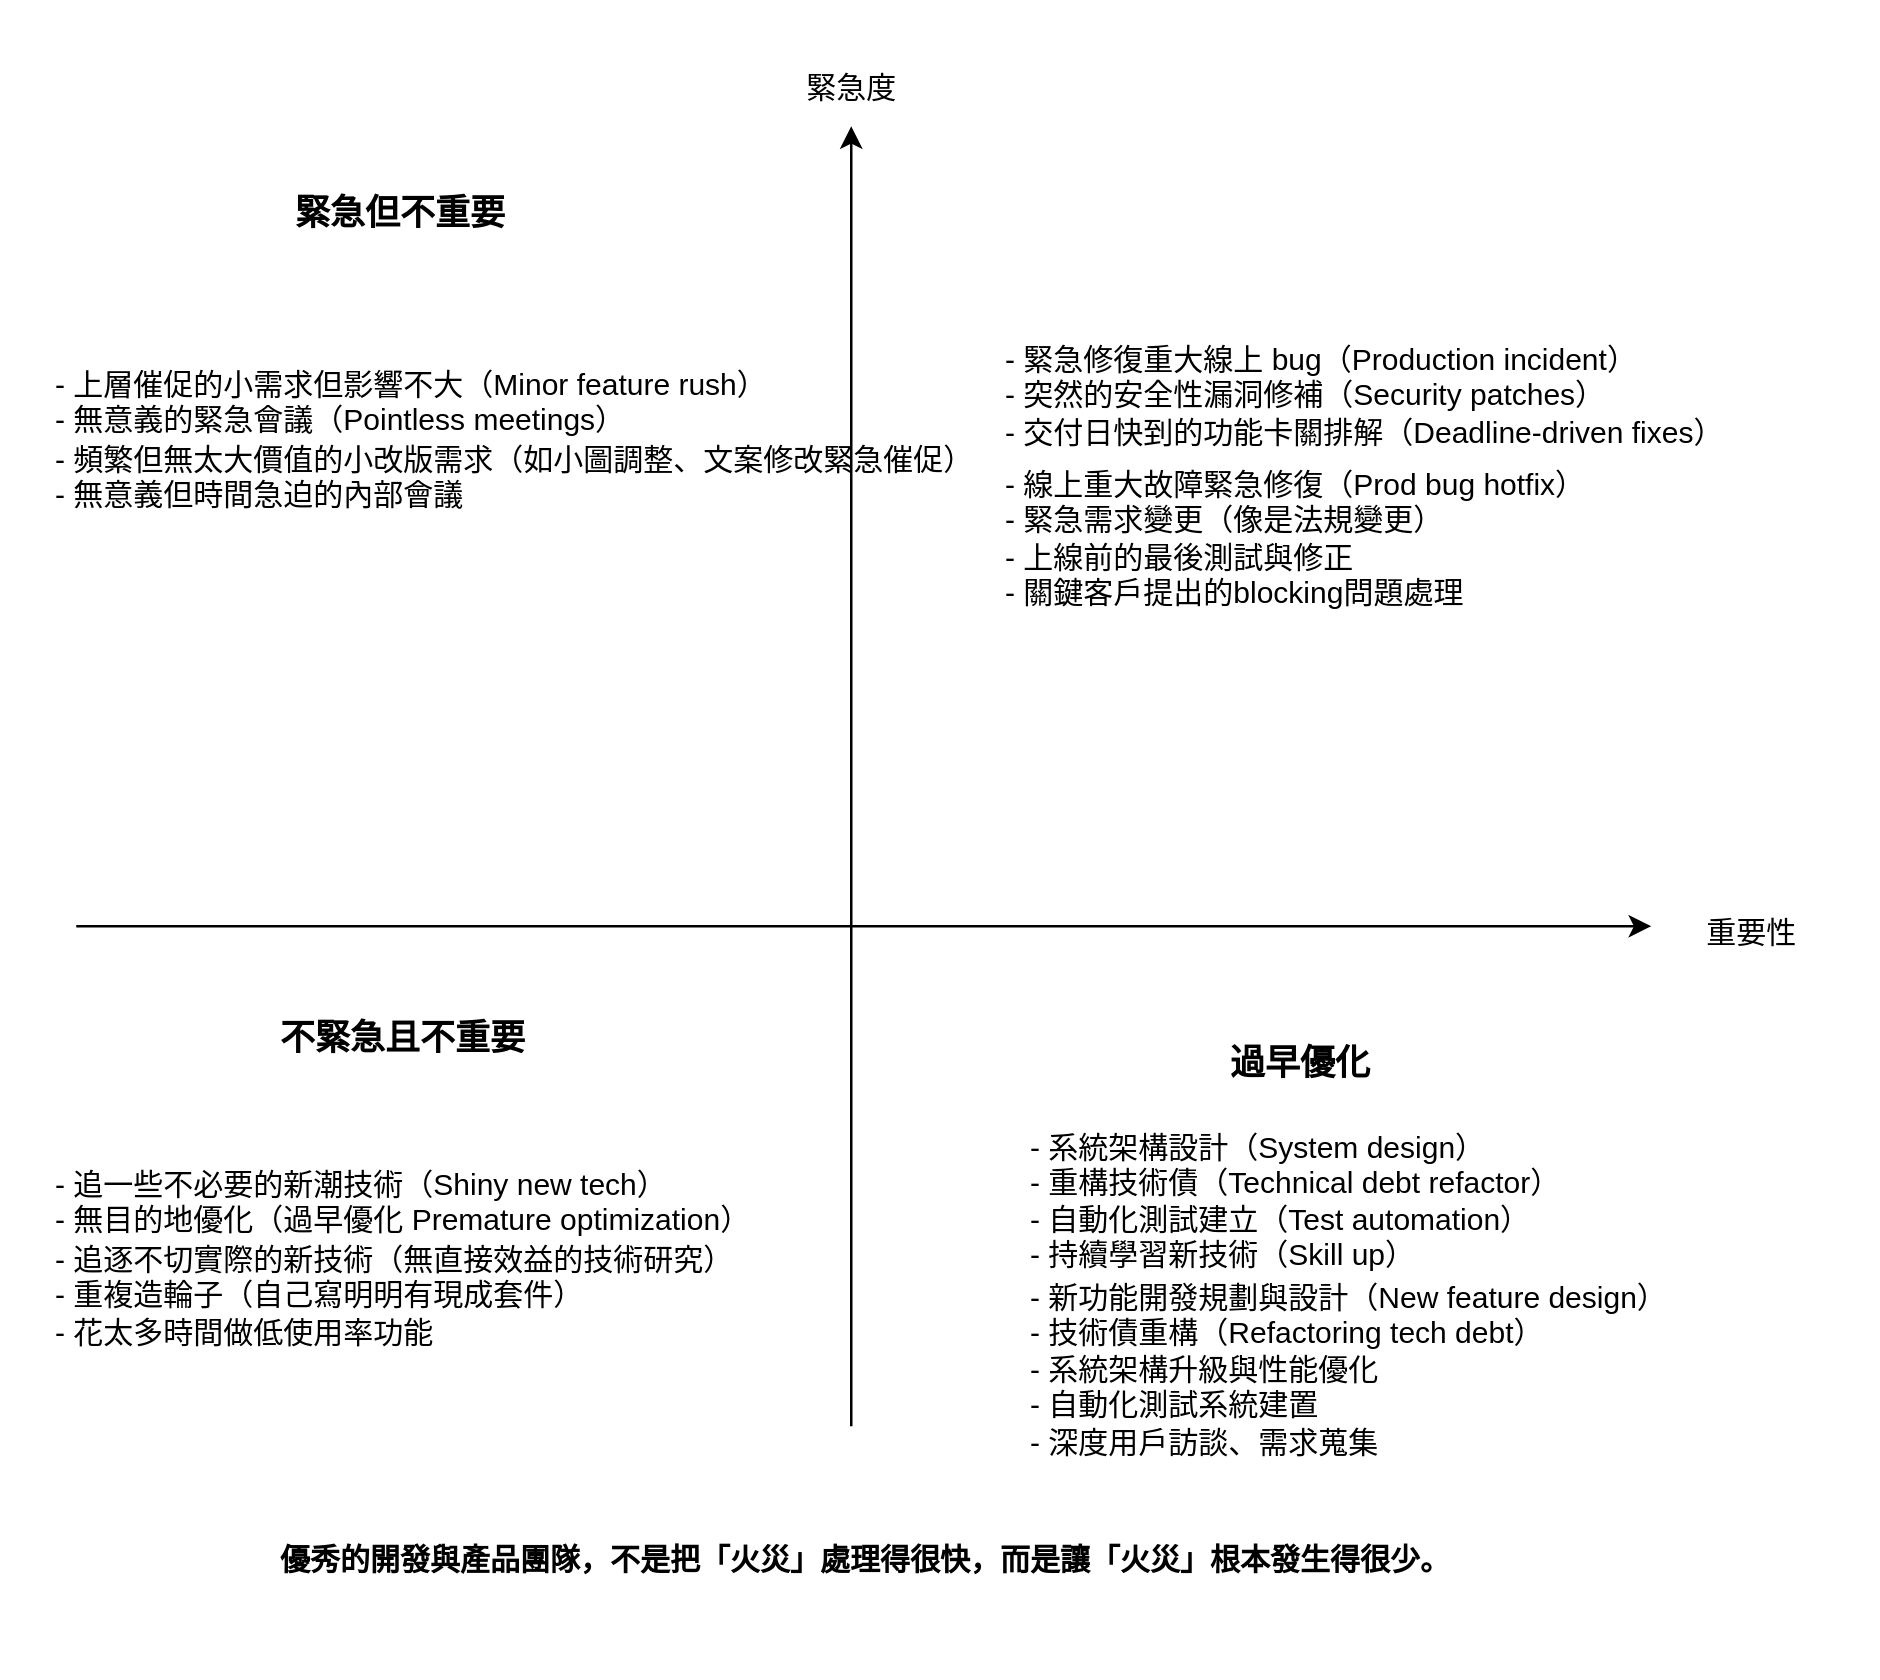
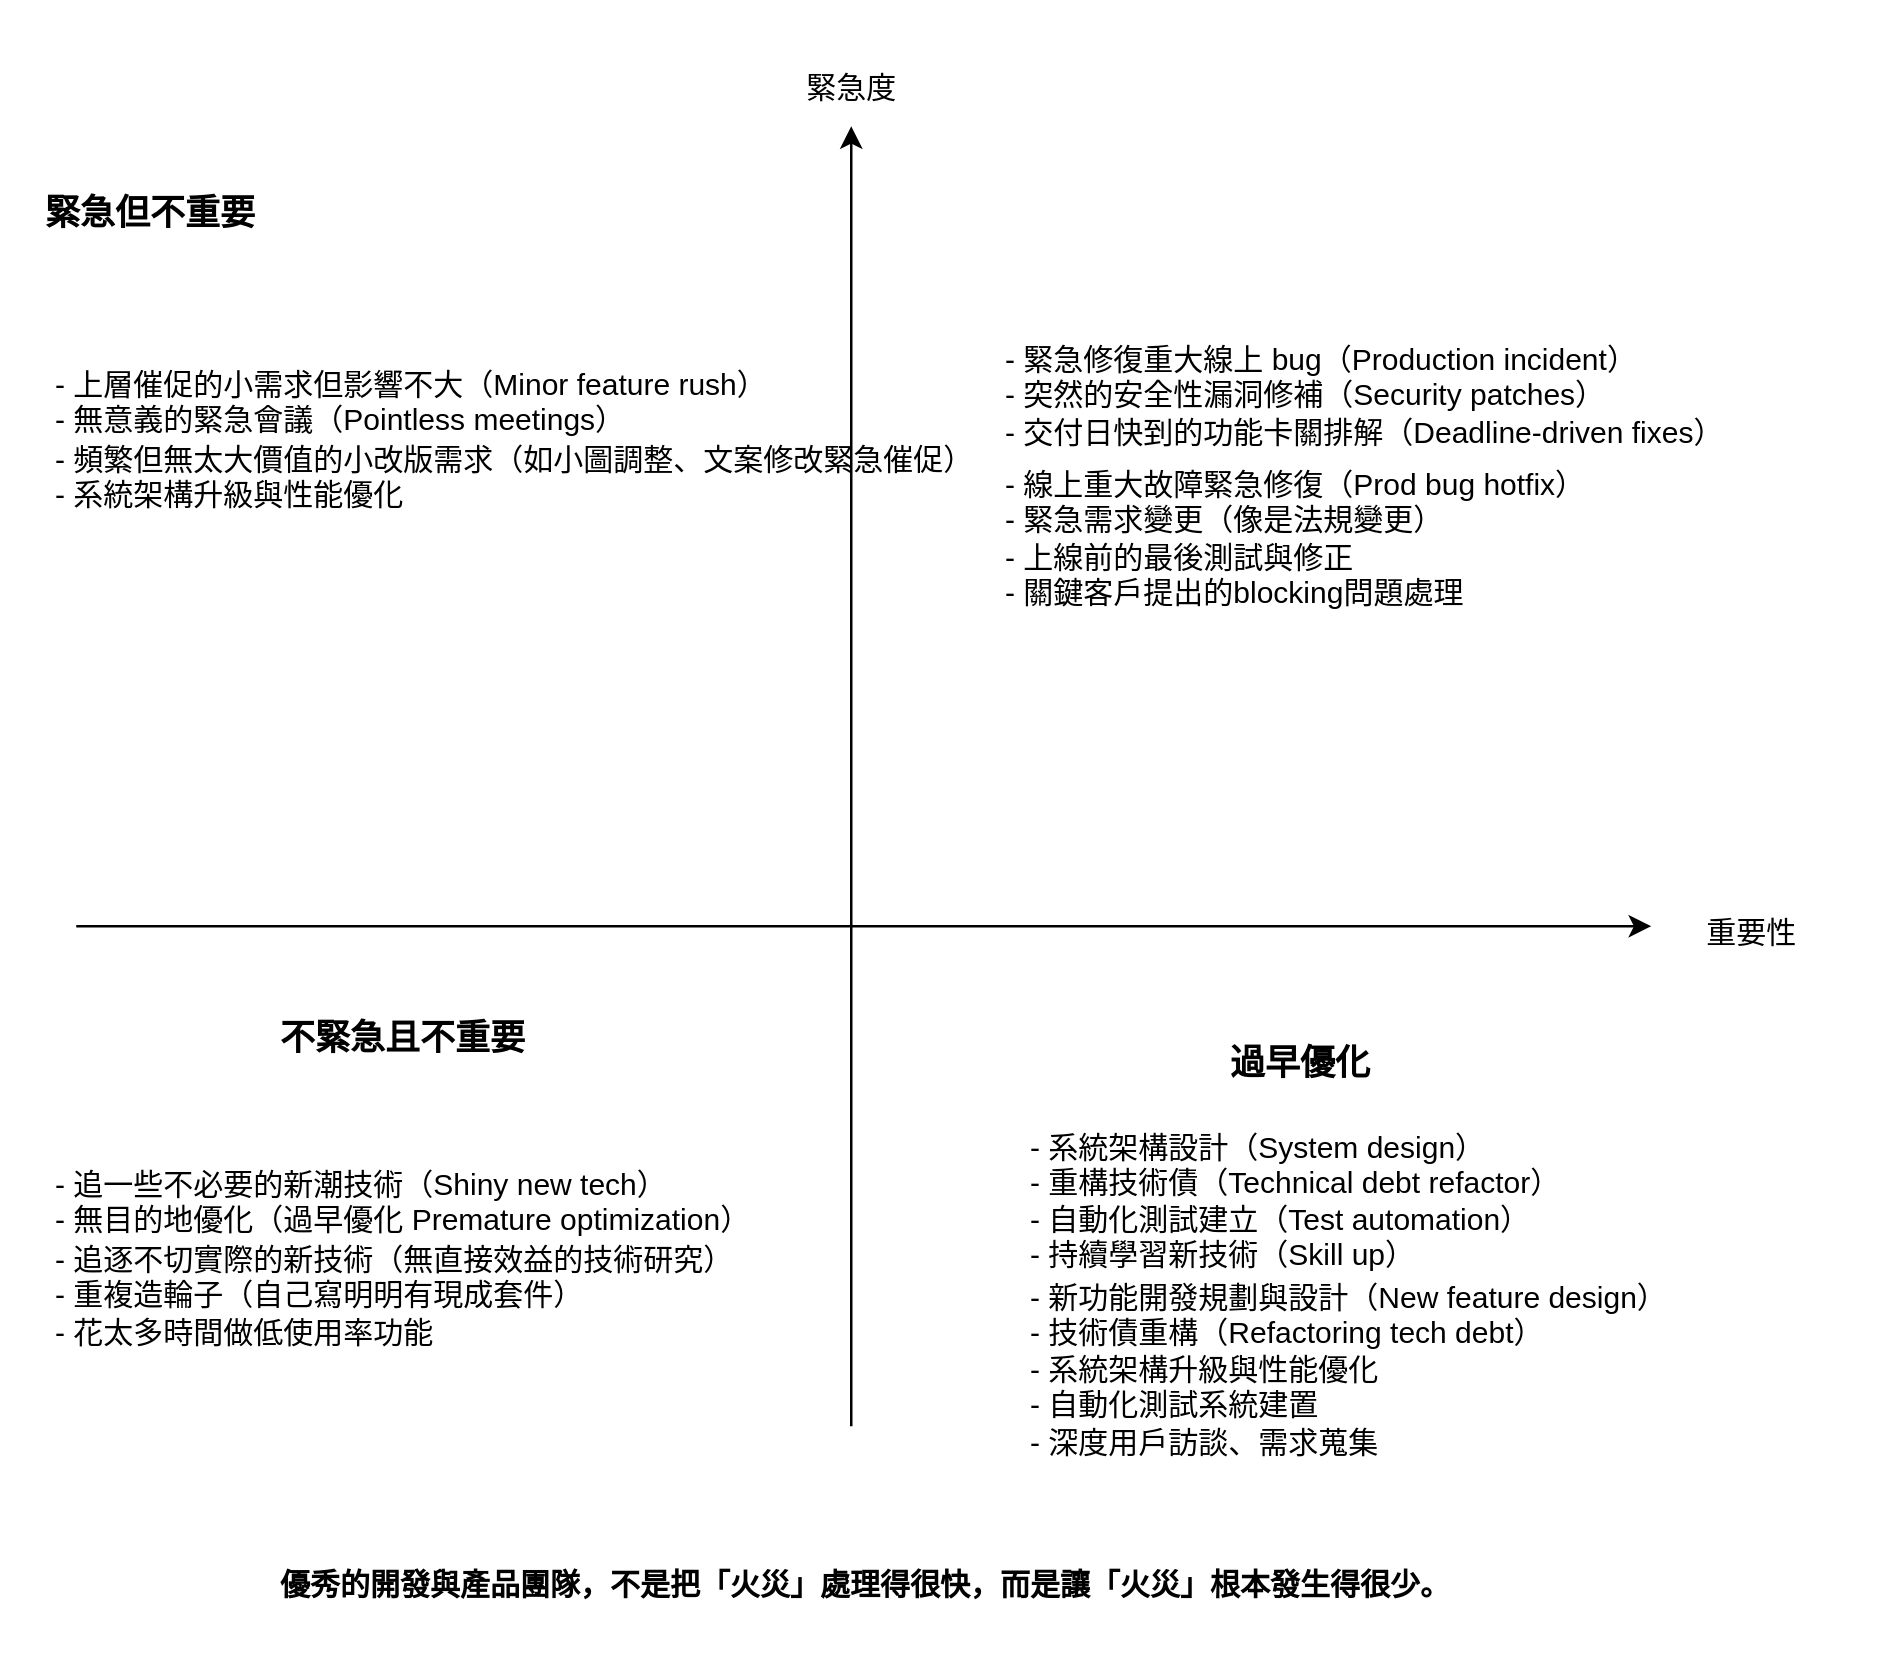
(401, 214) -> (151, 214)
(519, 480) -> (519, 480)
(901, 1576) -> (901, 1601)
